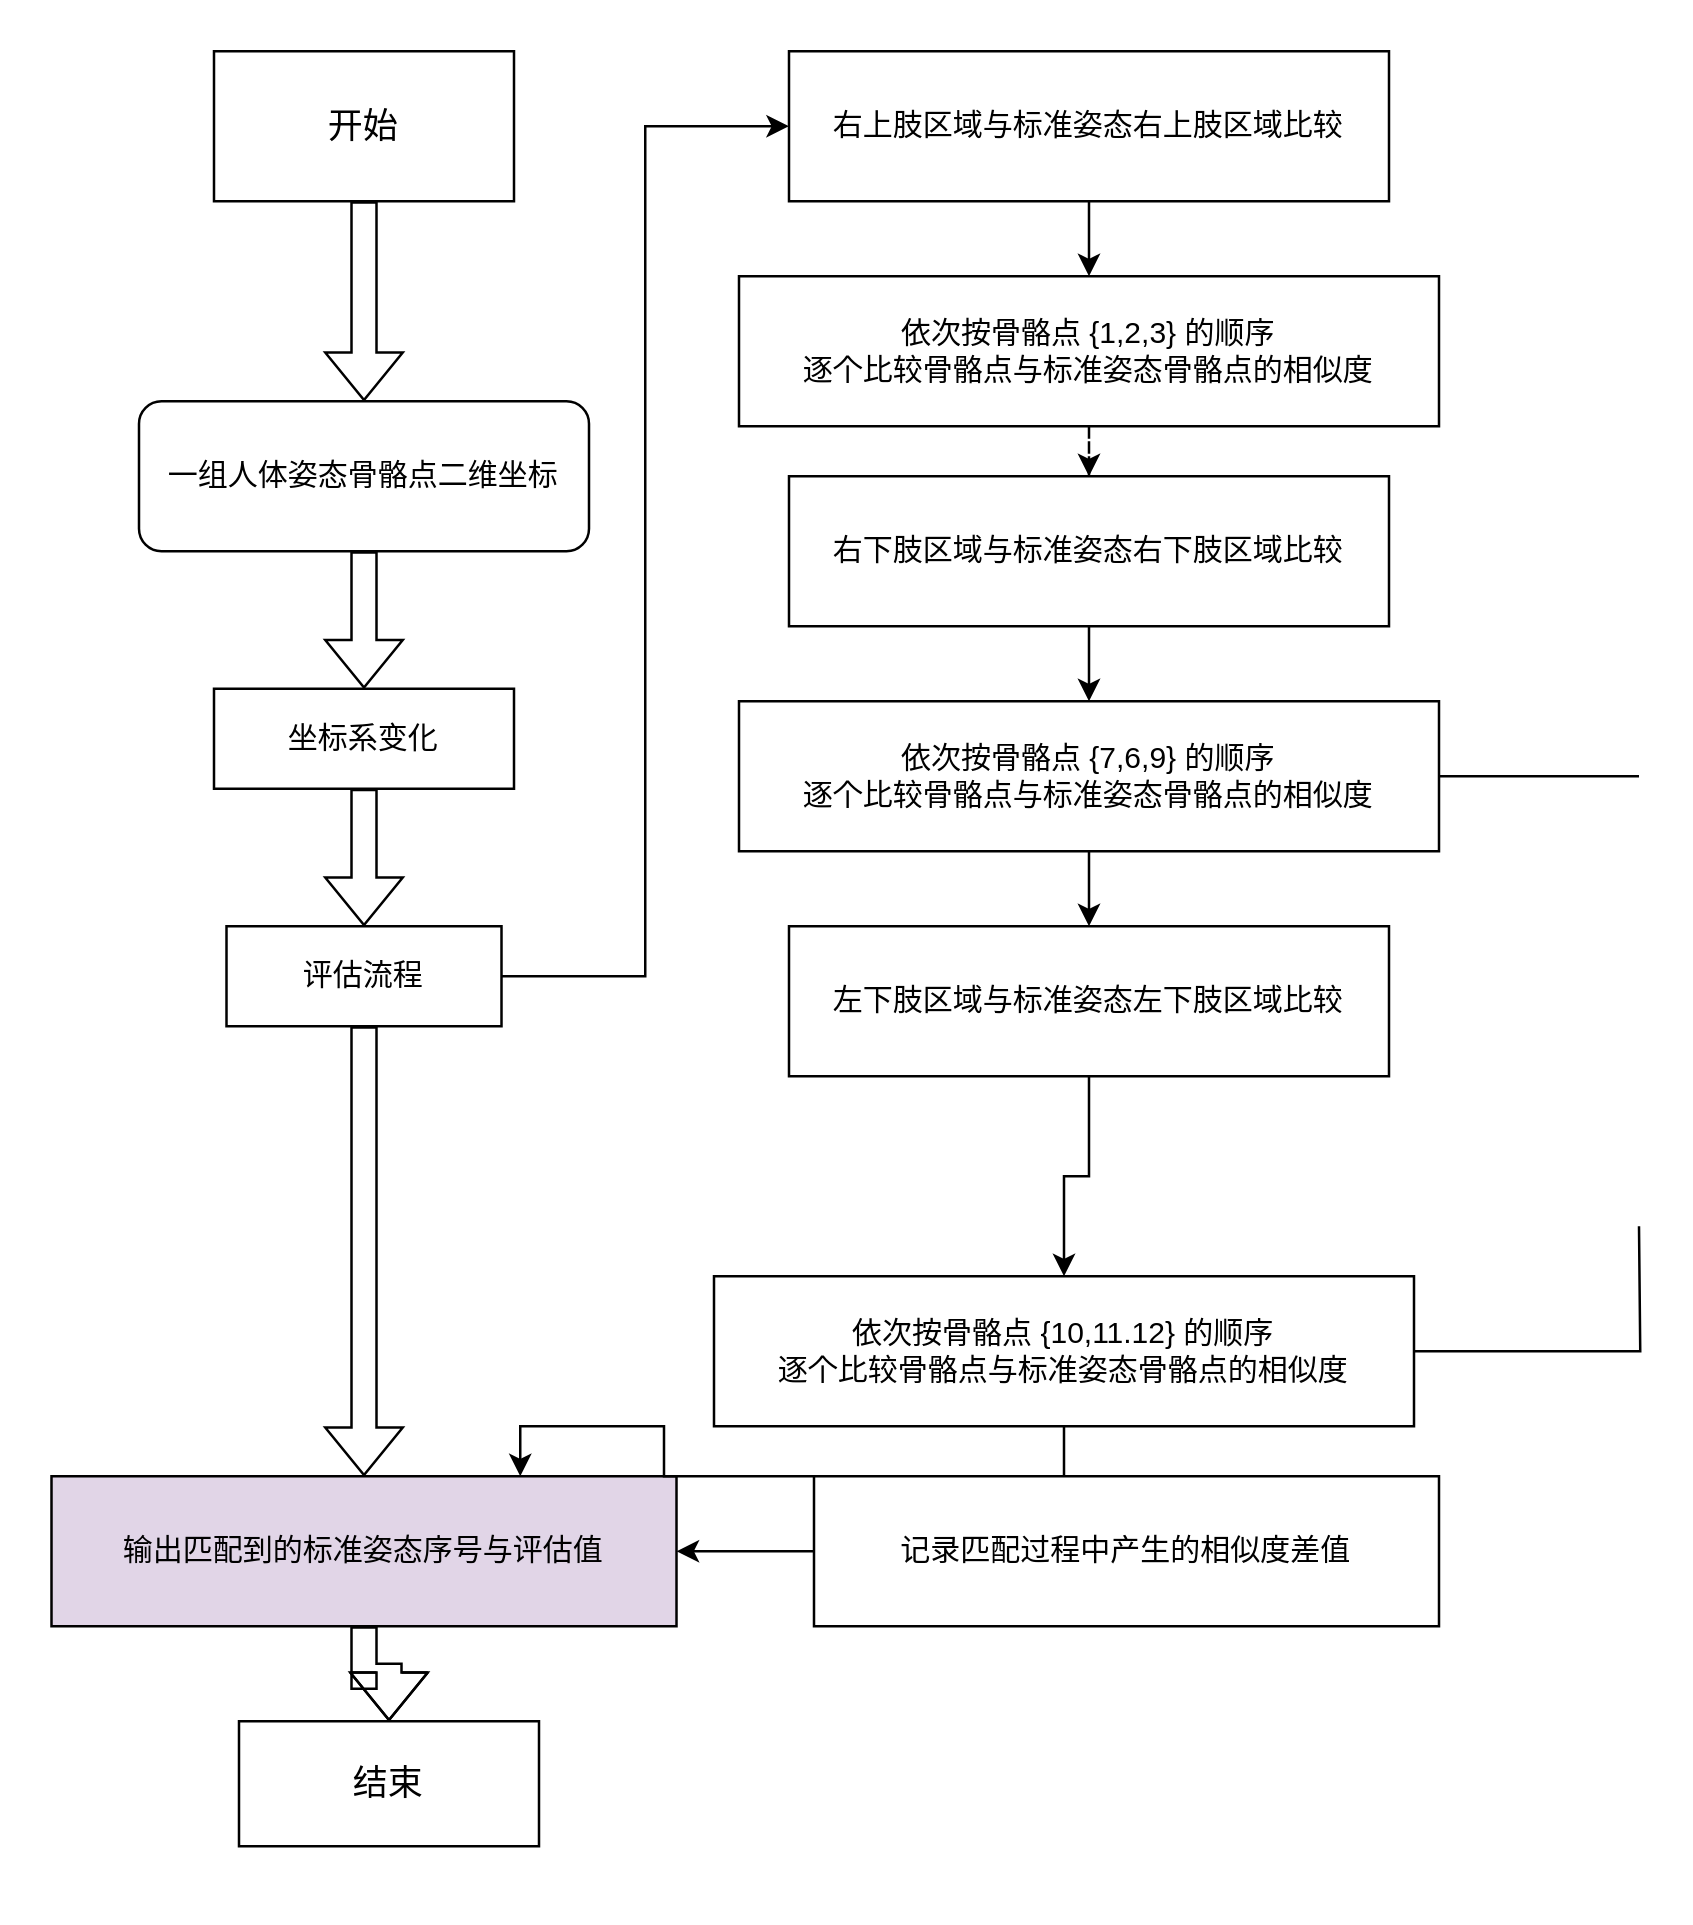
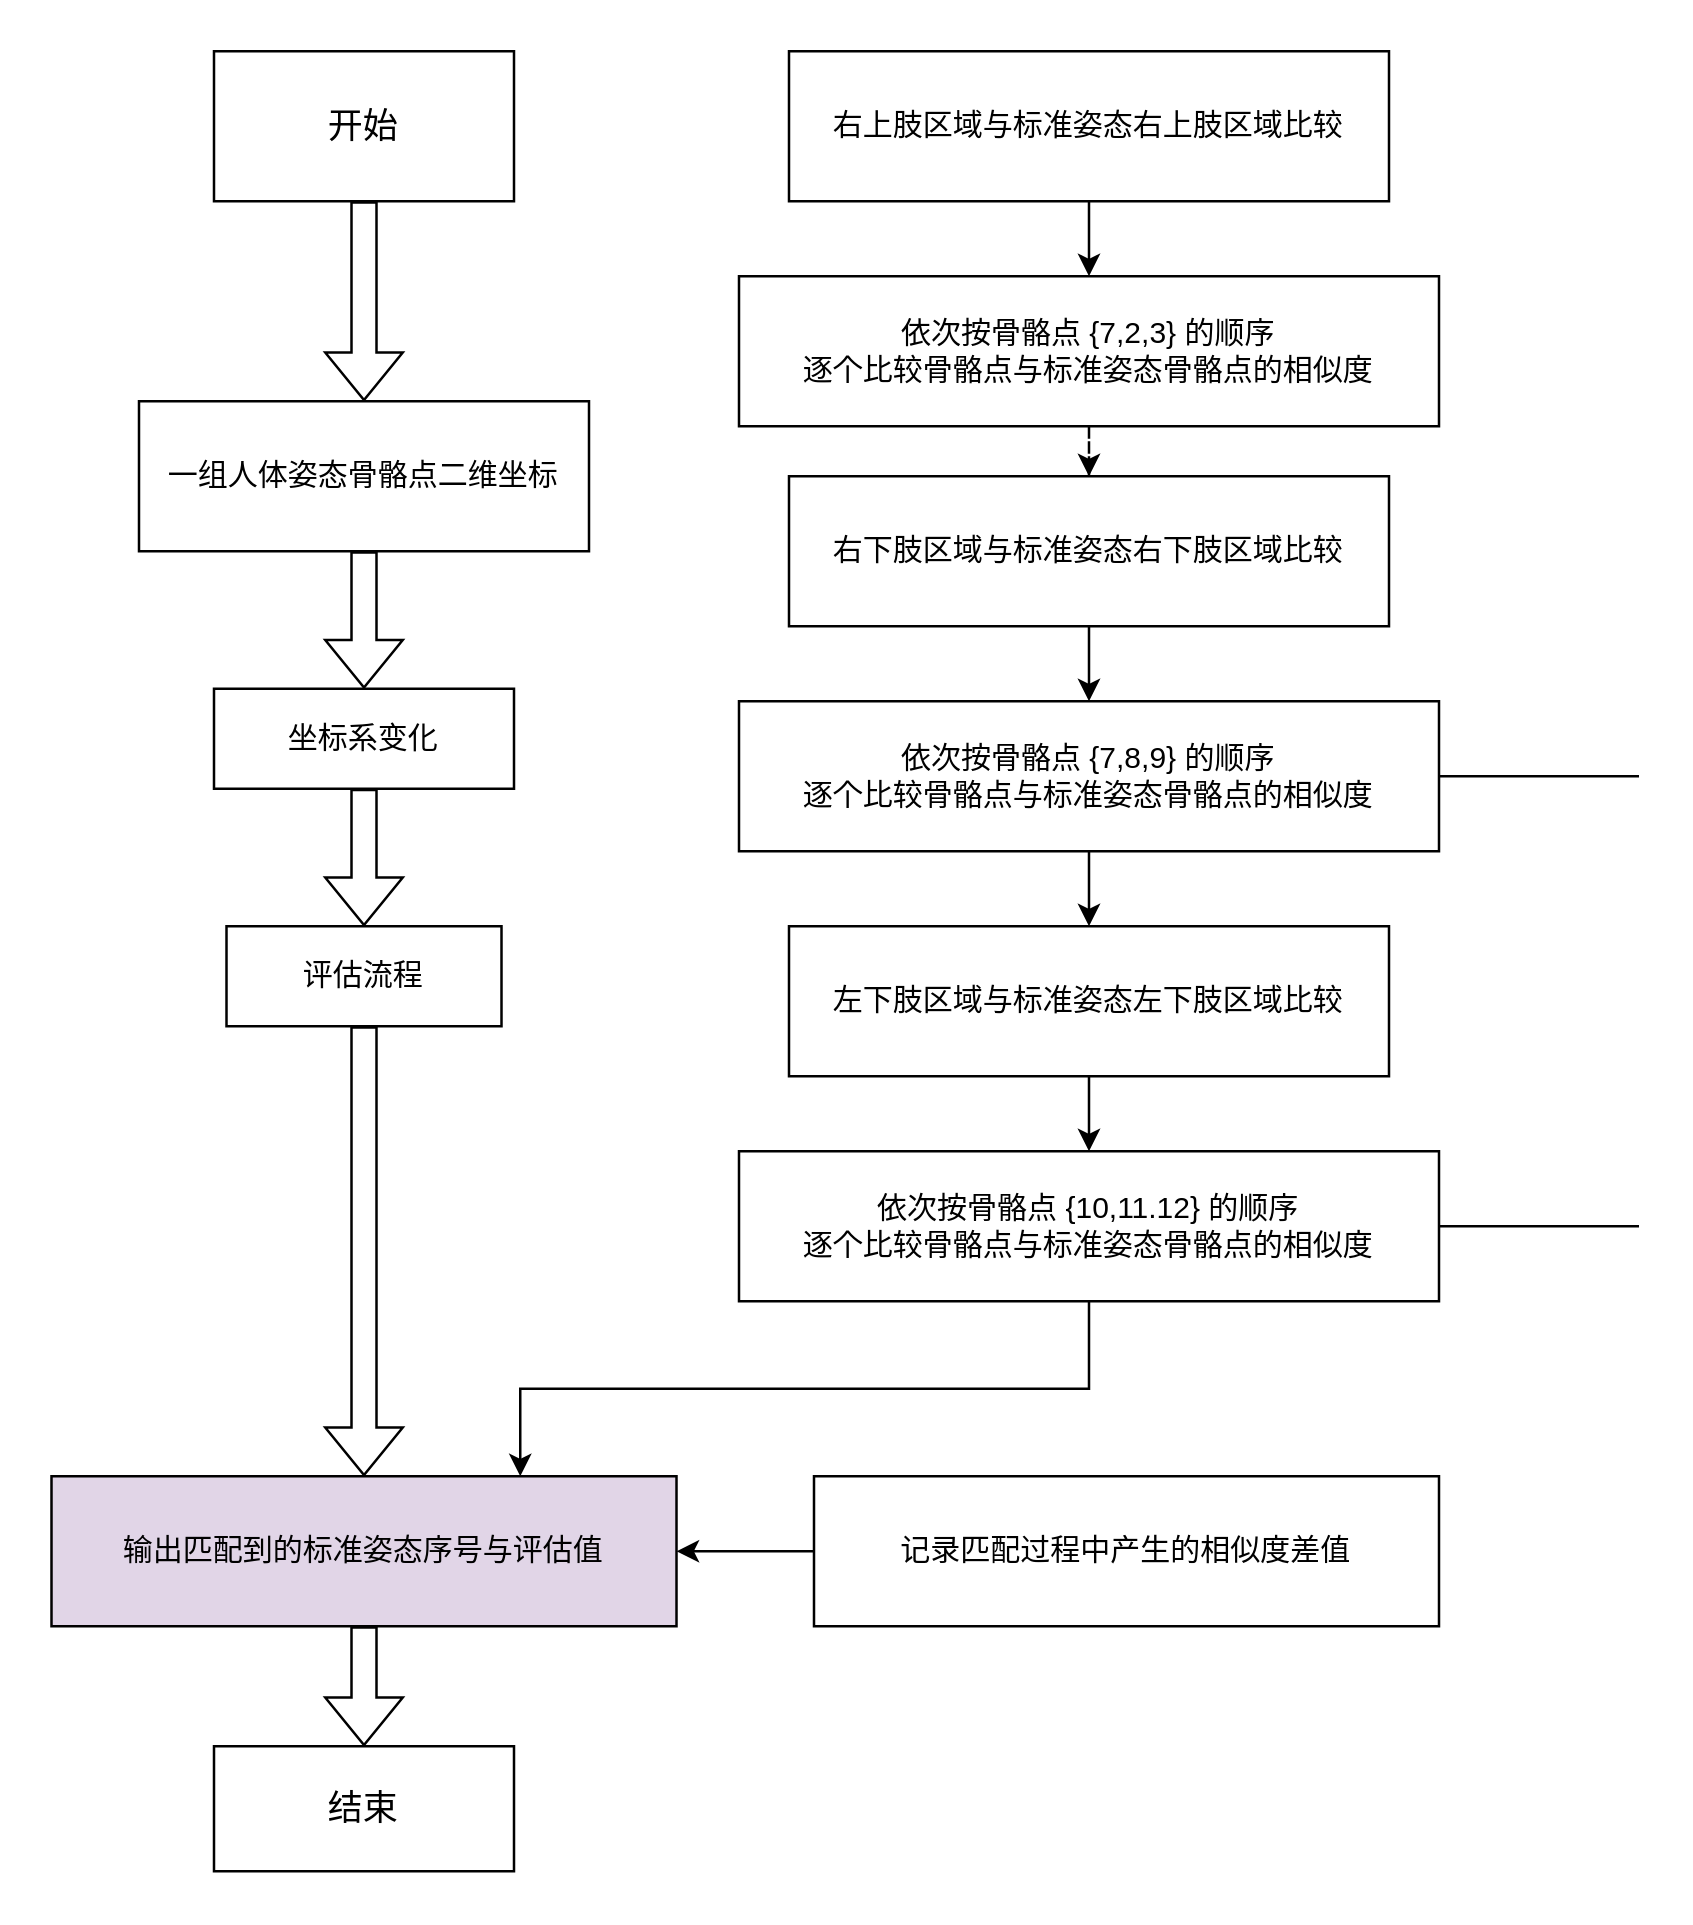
(1089, 351) -> (1089, 351)
(364, 476) -> (364, 476)
(645, 559) -> none
(1089, 776) -> (1089, 776)
(1064, 1351) -> (1089, 1226)
(389, 1784) -> (364, 1809)
